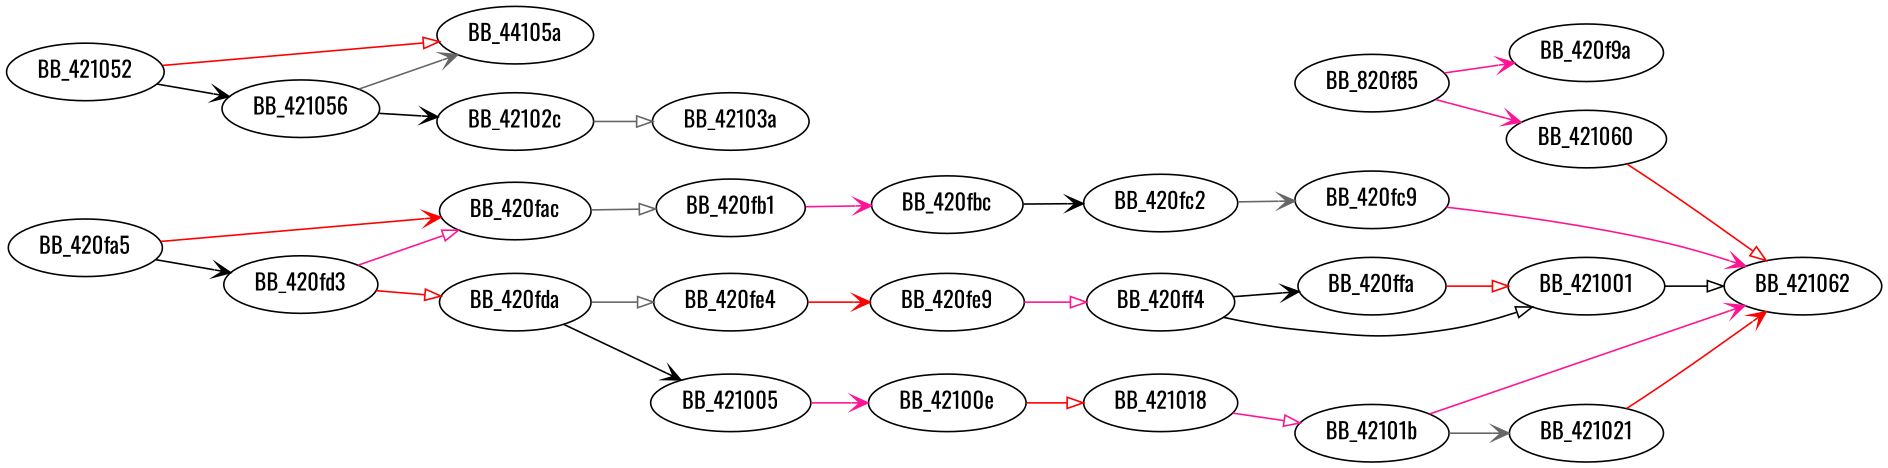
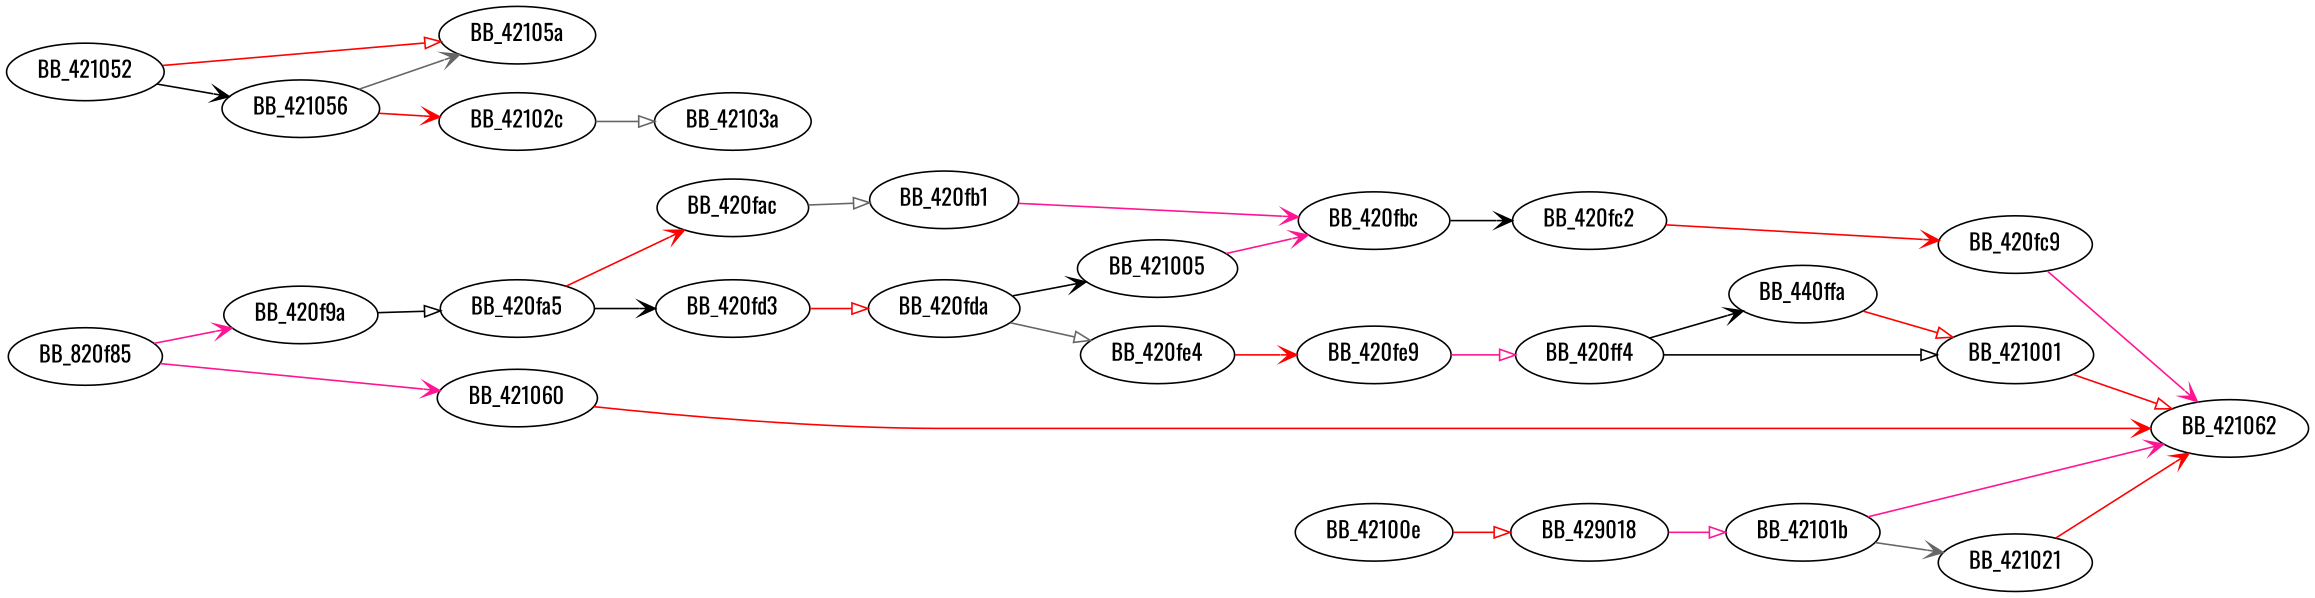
(515, 35) -> (517, 35)
(400, 115) -> (401, 115)
(1258, 202) -> (1794, 232)
(1690, 207) -> (1363, 428)
(400, 250) -> none
(1372, 286) -> (1803, 294)
(1686, 286) -> (2115, 389)
none -> (401, 312)
(831, 403) -> (1259, 246)
(1161, 403) -> (1590, 532)
